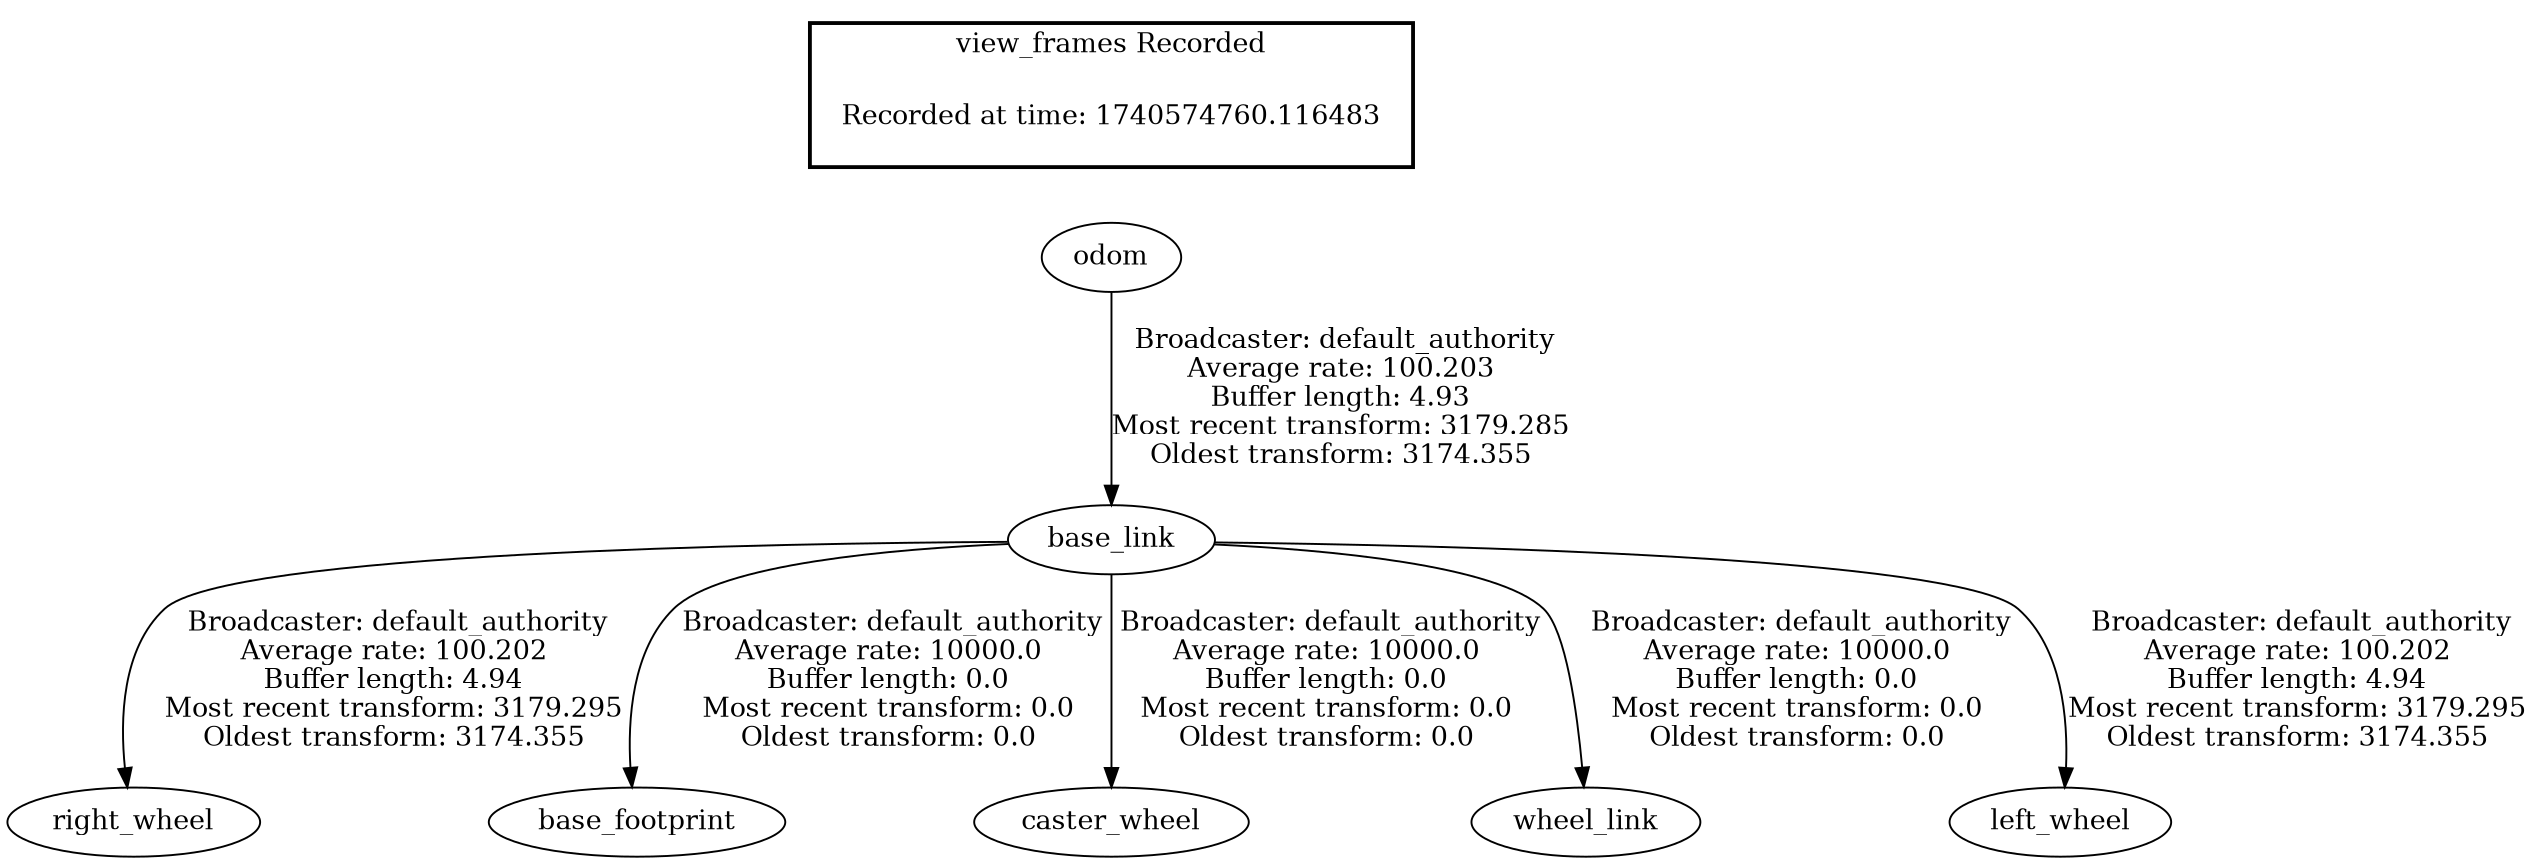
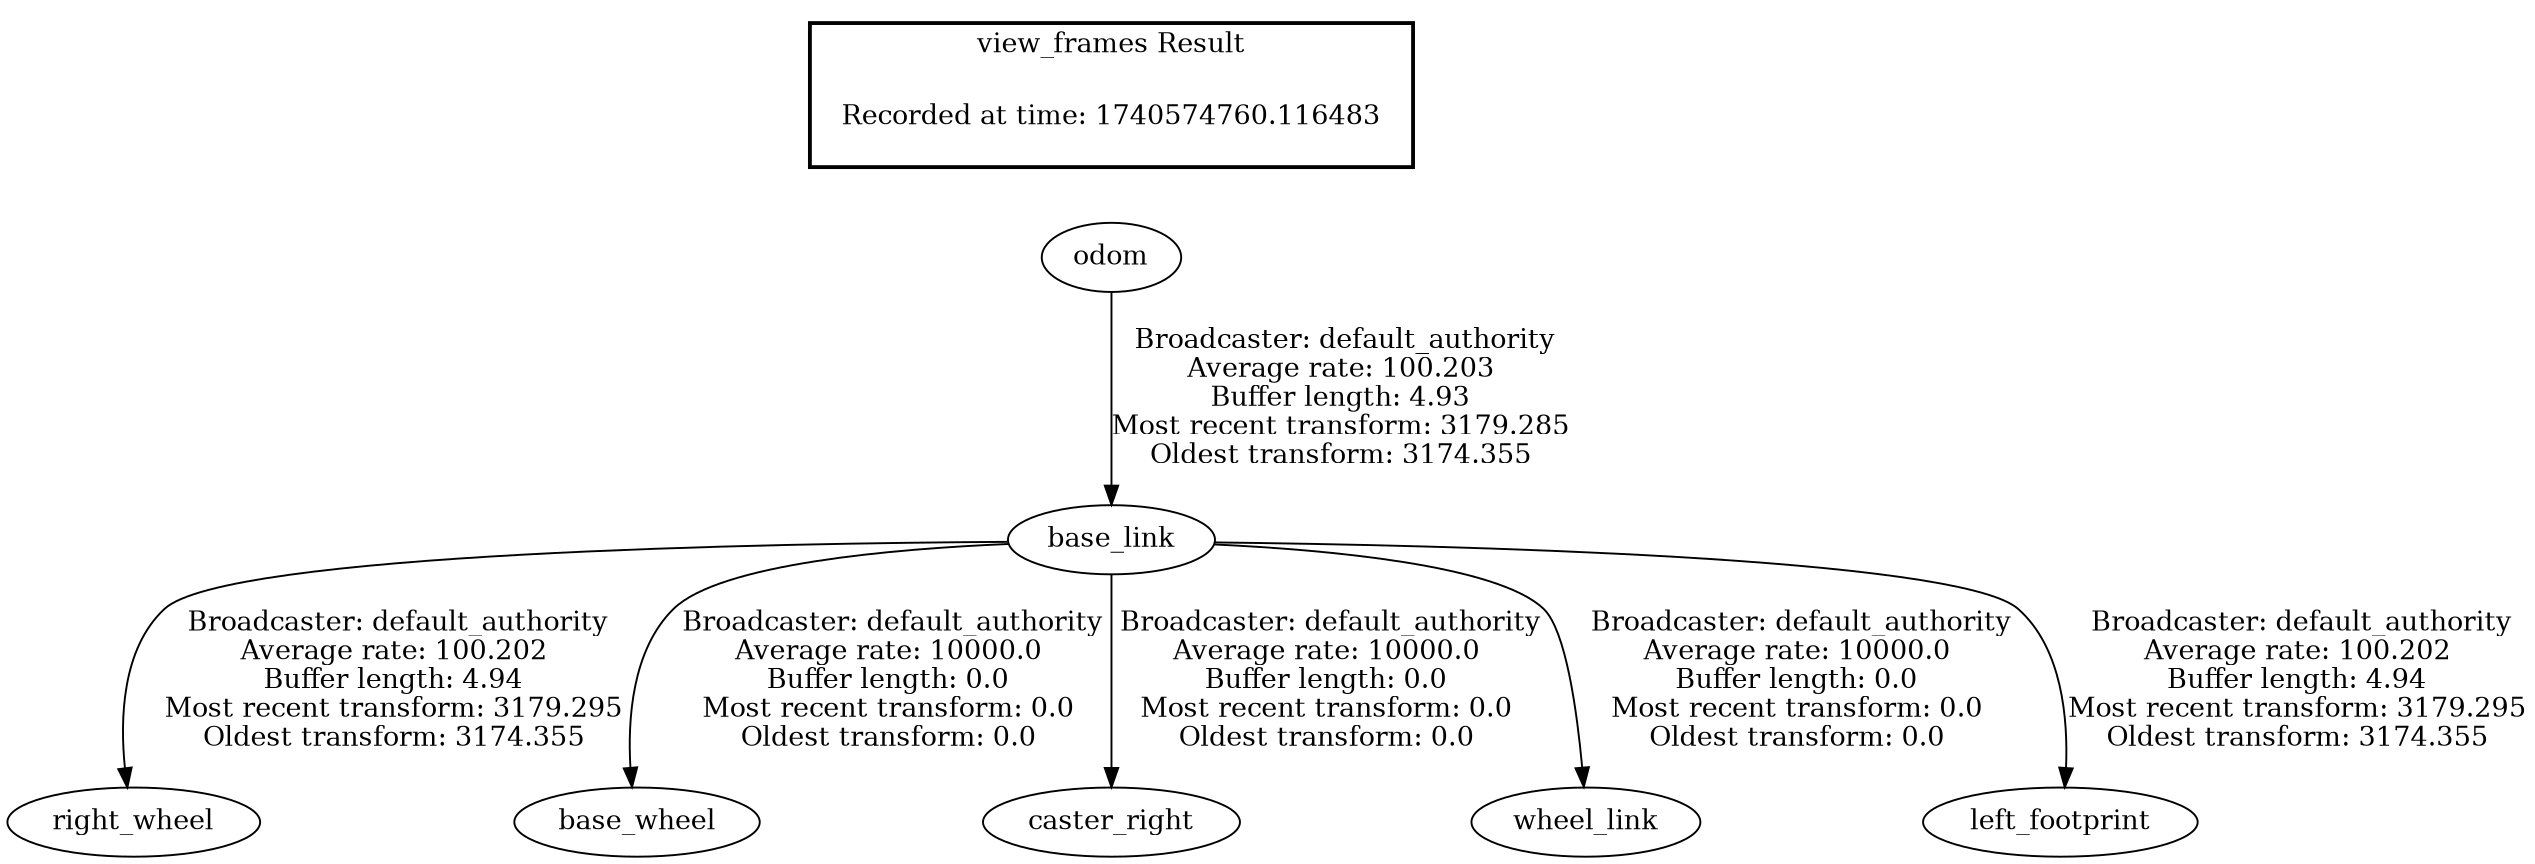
(1111, 45) -> (1111, 45)
(637, 822) -> (637, 822)
(1111, 822) -> (1111, 822)
(2060, 822) -> (2060, 822)
